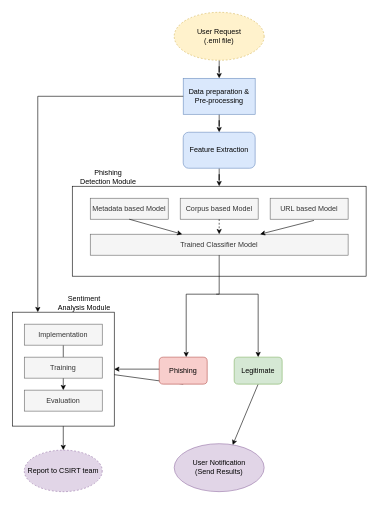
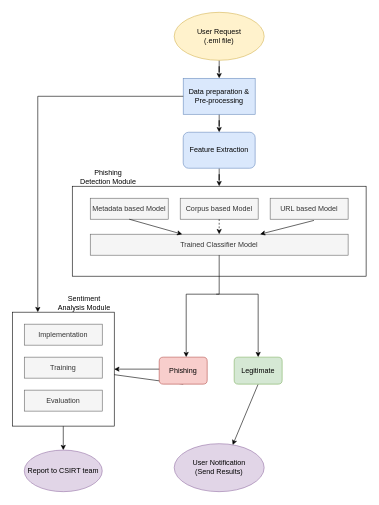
(219, 36) -> (219, 36)
(63, 384) -> none
(63, 471) -> (63, 471)
